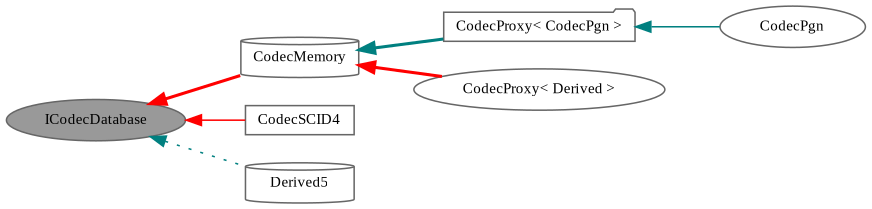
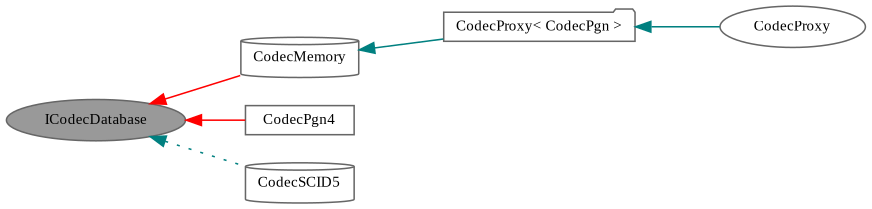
(793, 27) -> (793, 27)
(409, 43) -> (409, 43)
(203, 87) -> (203, 87)
(539, 90) -> none
(300, 120) -> (300, 120)
(300, 183) -> (300, 183)
